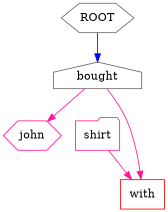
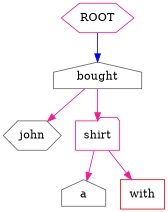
(98, 18) -> (98, 18)
(130, 128) -> (98, 101)
(32, 136) -> (32, 136)
none -> (84, 194)
